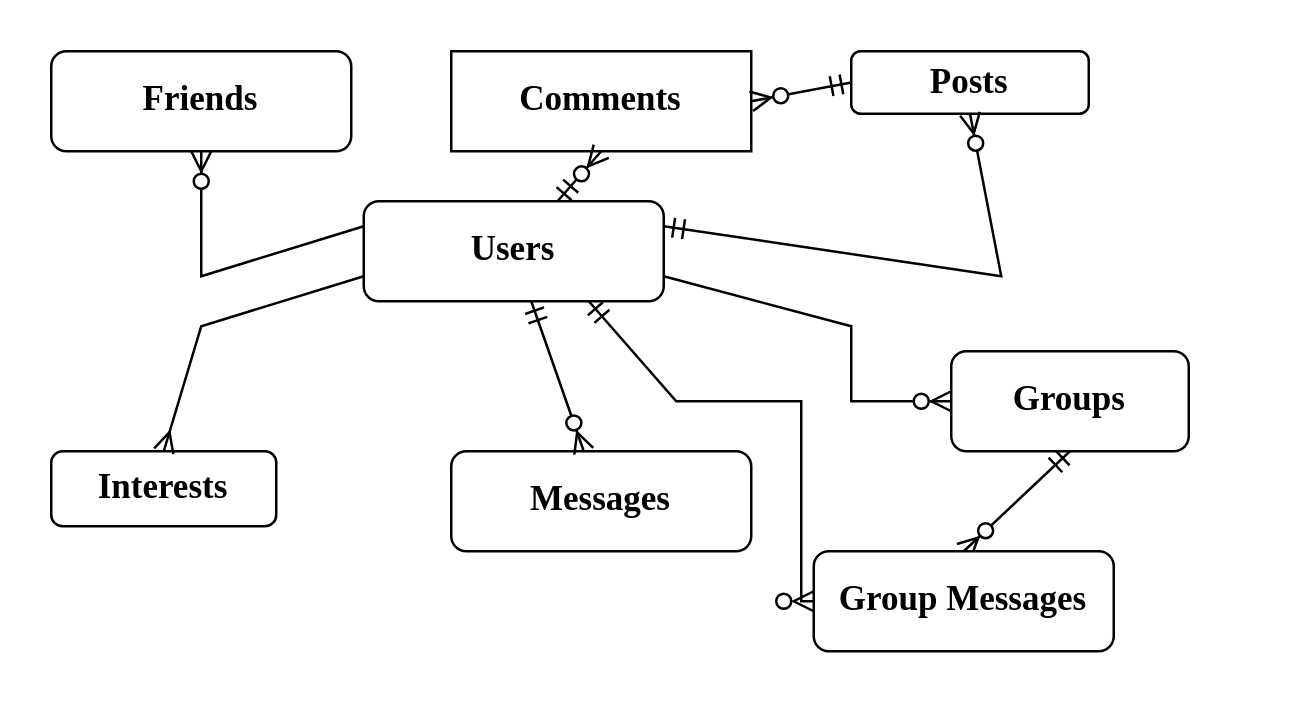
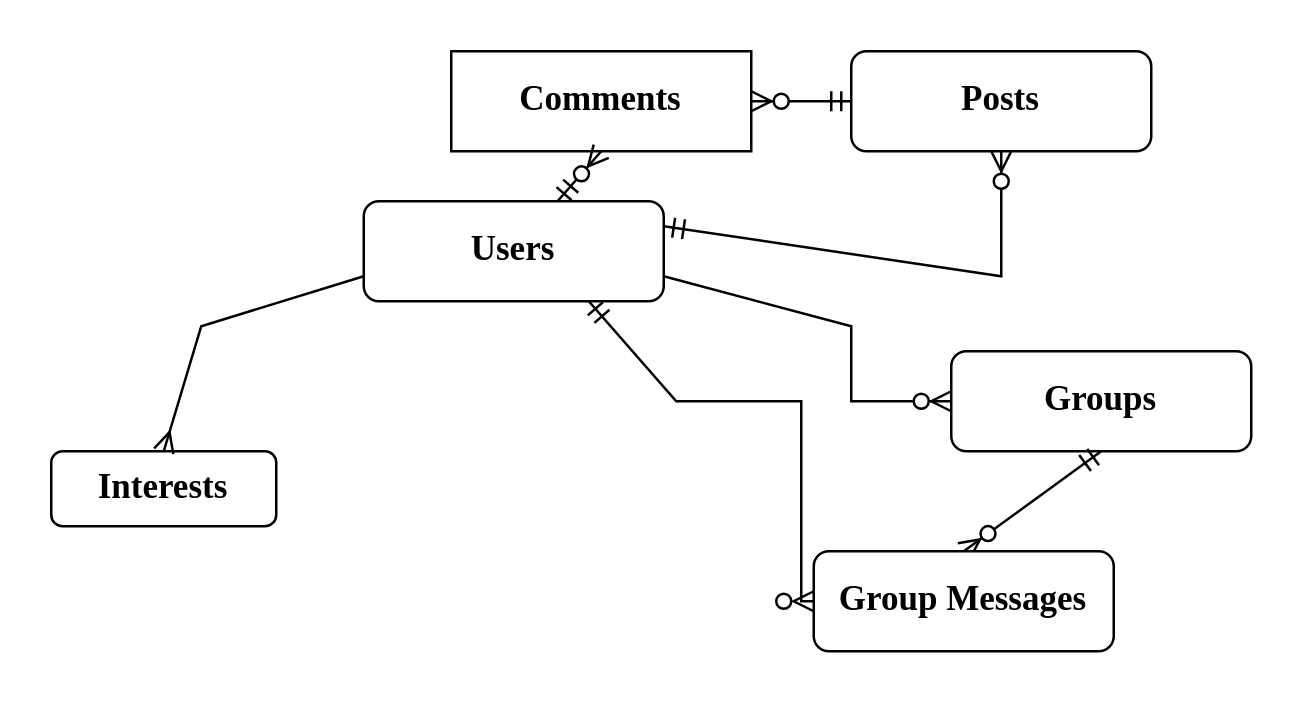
(970, 83) -> (1001, 101)
(201, 101) -> none
(239, 265) -> none
(558, 376) -> none
(1070, 401) -> (1101, 401)
(601, 501) -> none
